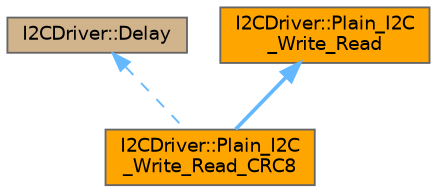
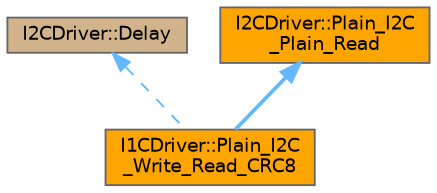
(325, 35) -> (325, 35)
(210, 157) -> (210, 157)
